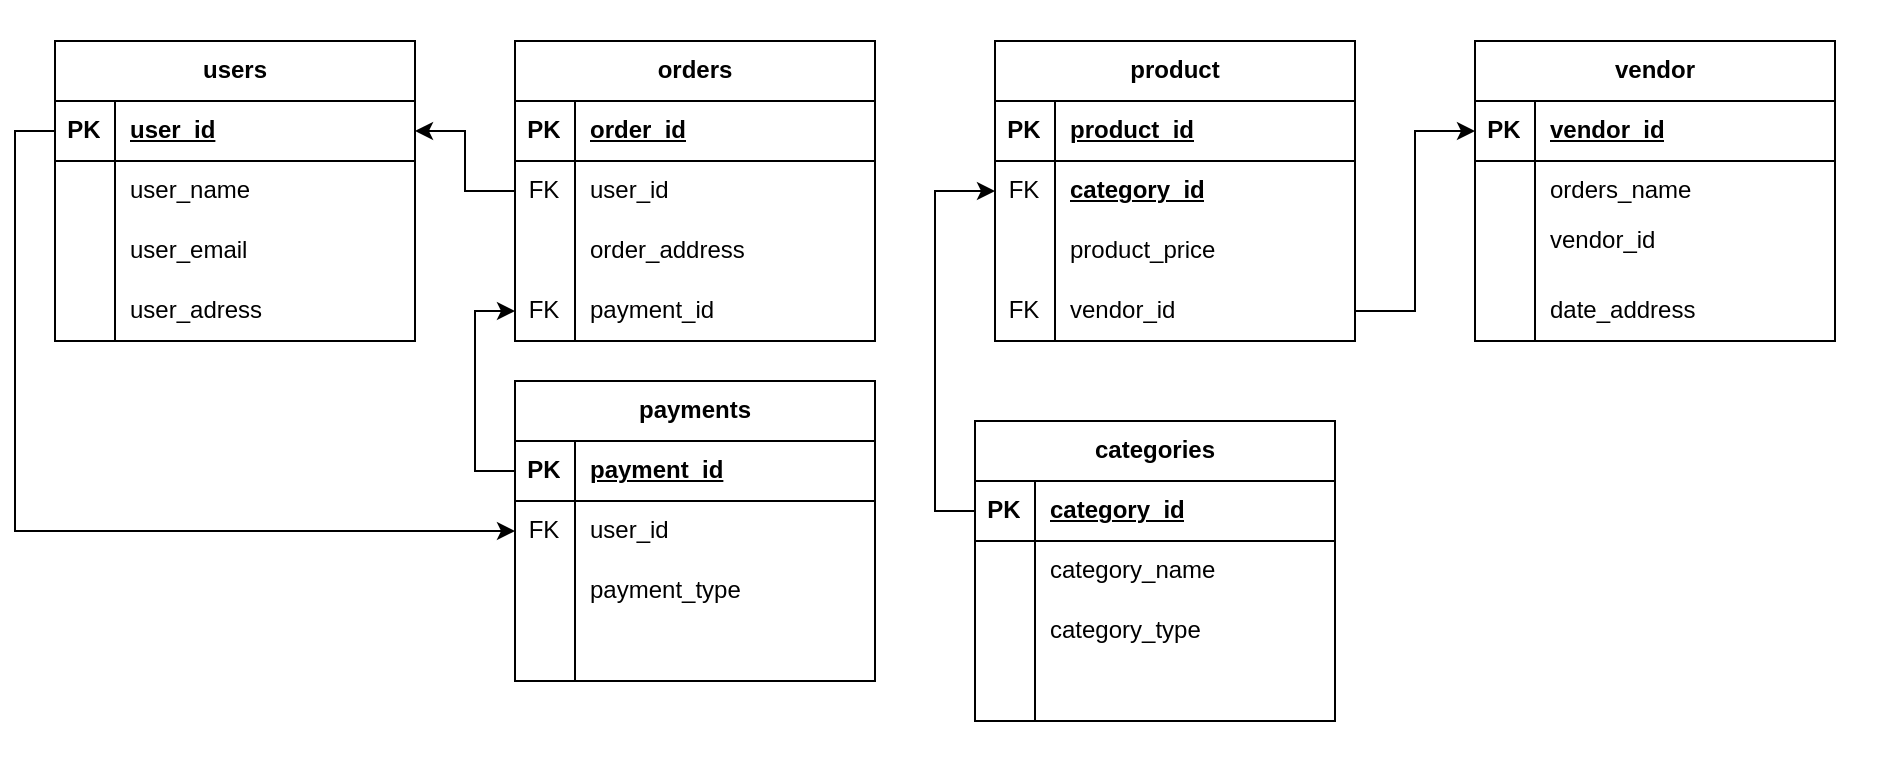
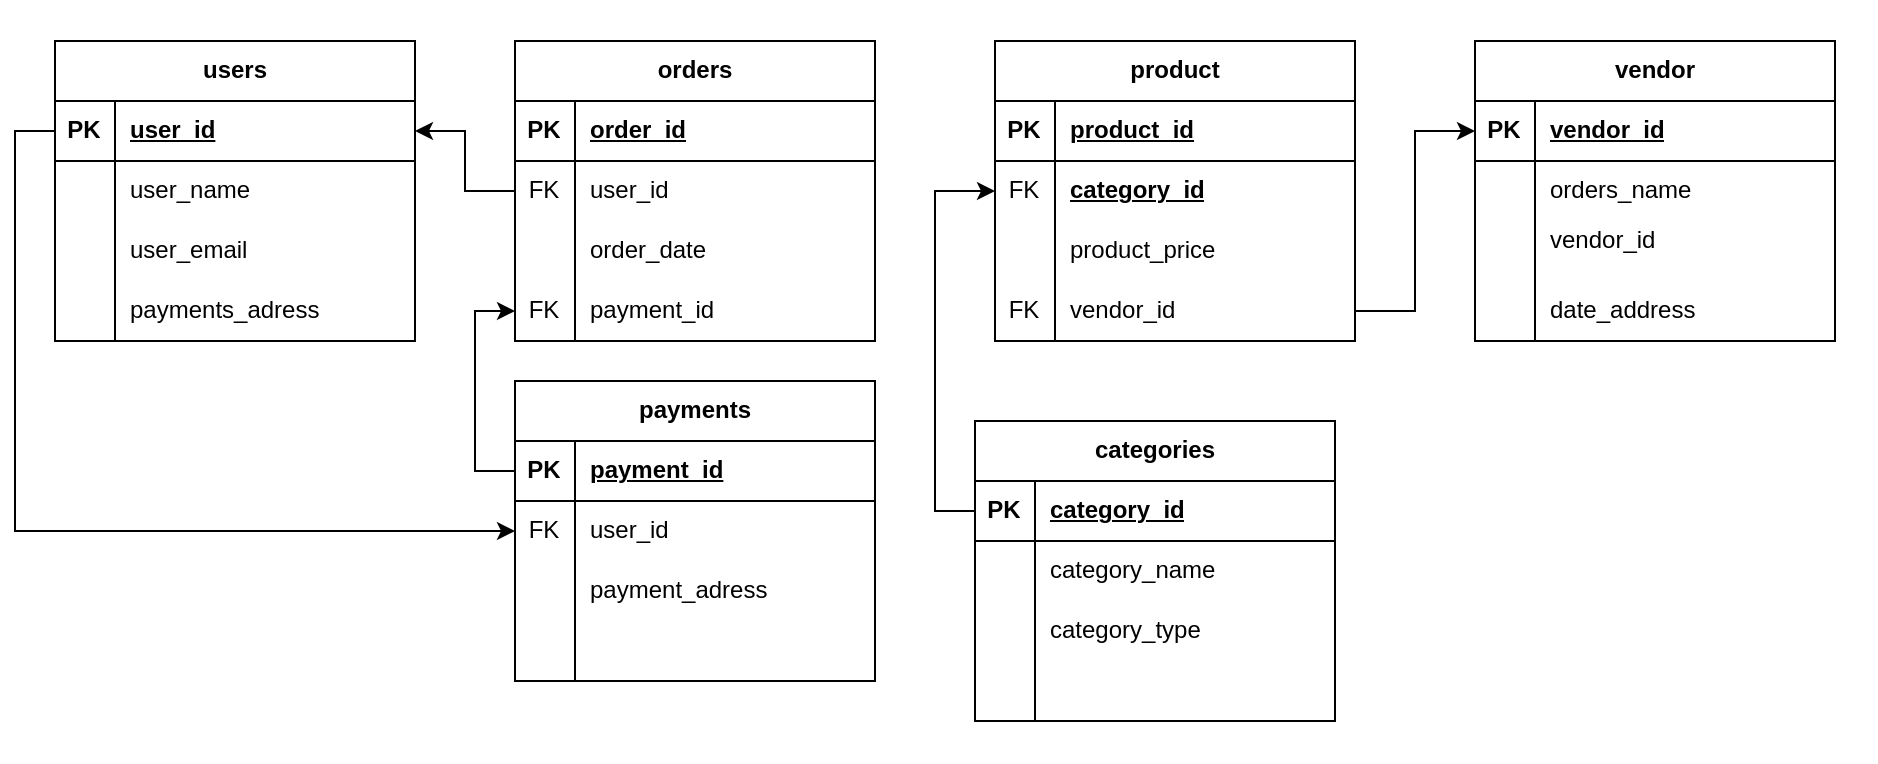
(678, 251) -> (658, 251)
(205, 311) -> (232, 311)
(672, 591) -> (685, 591)
